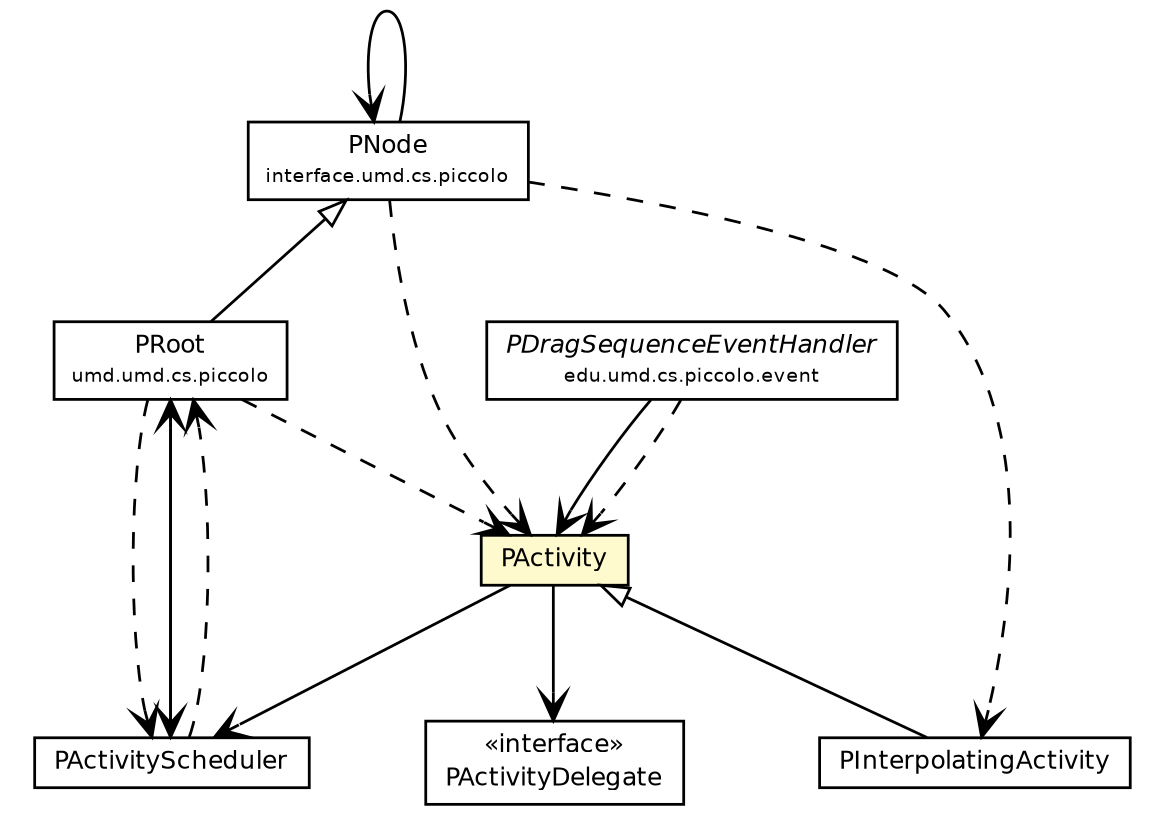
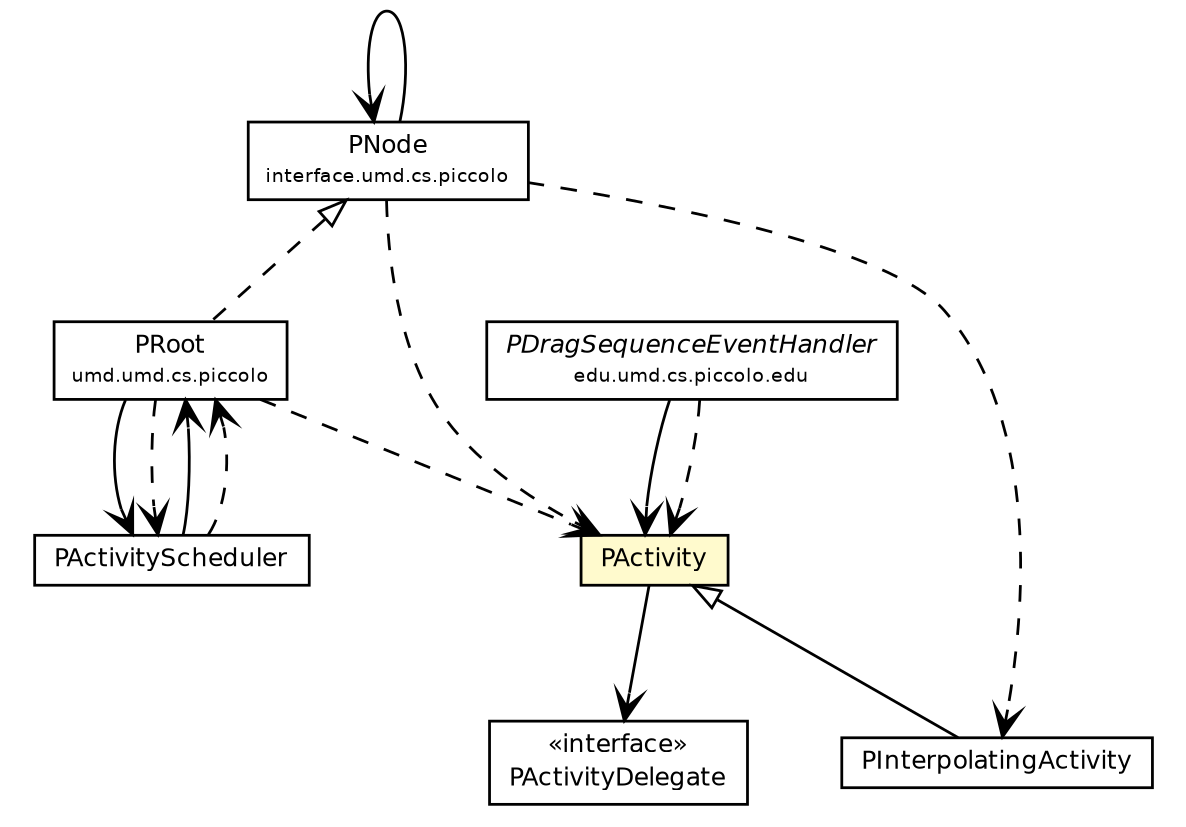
(268, 270) -> (268, 270)
(692, 376) -> (692, 376)
(375, 655) -> none
